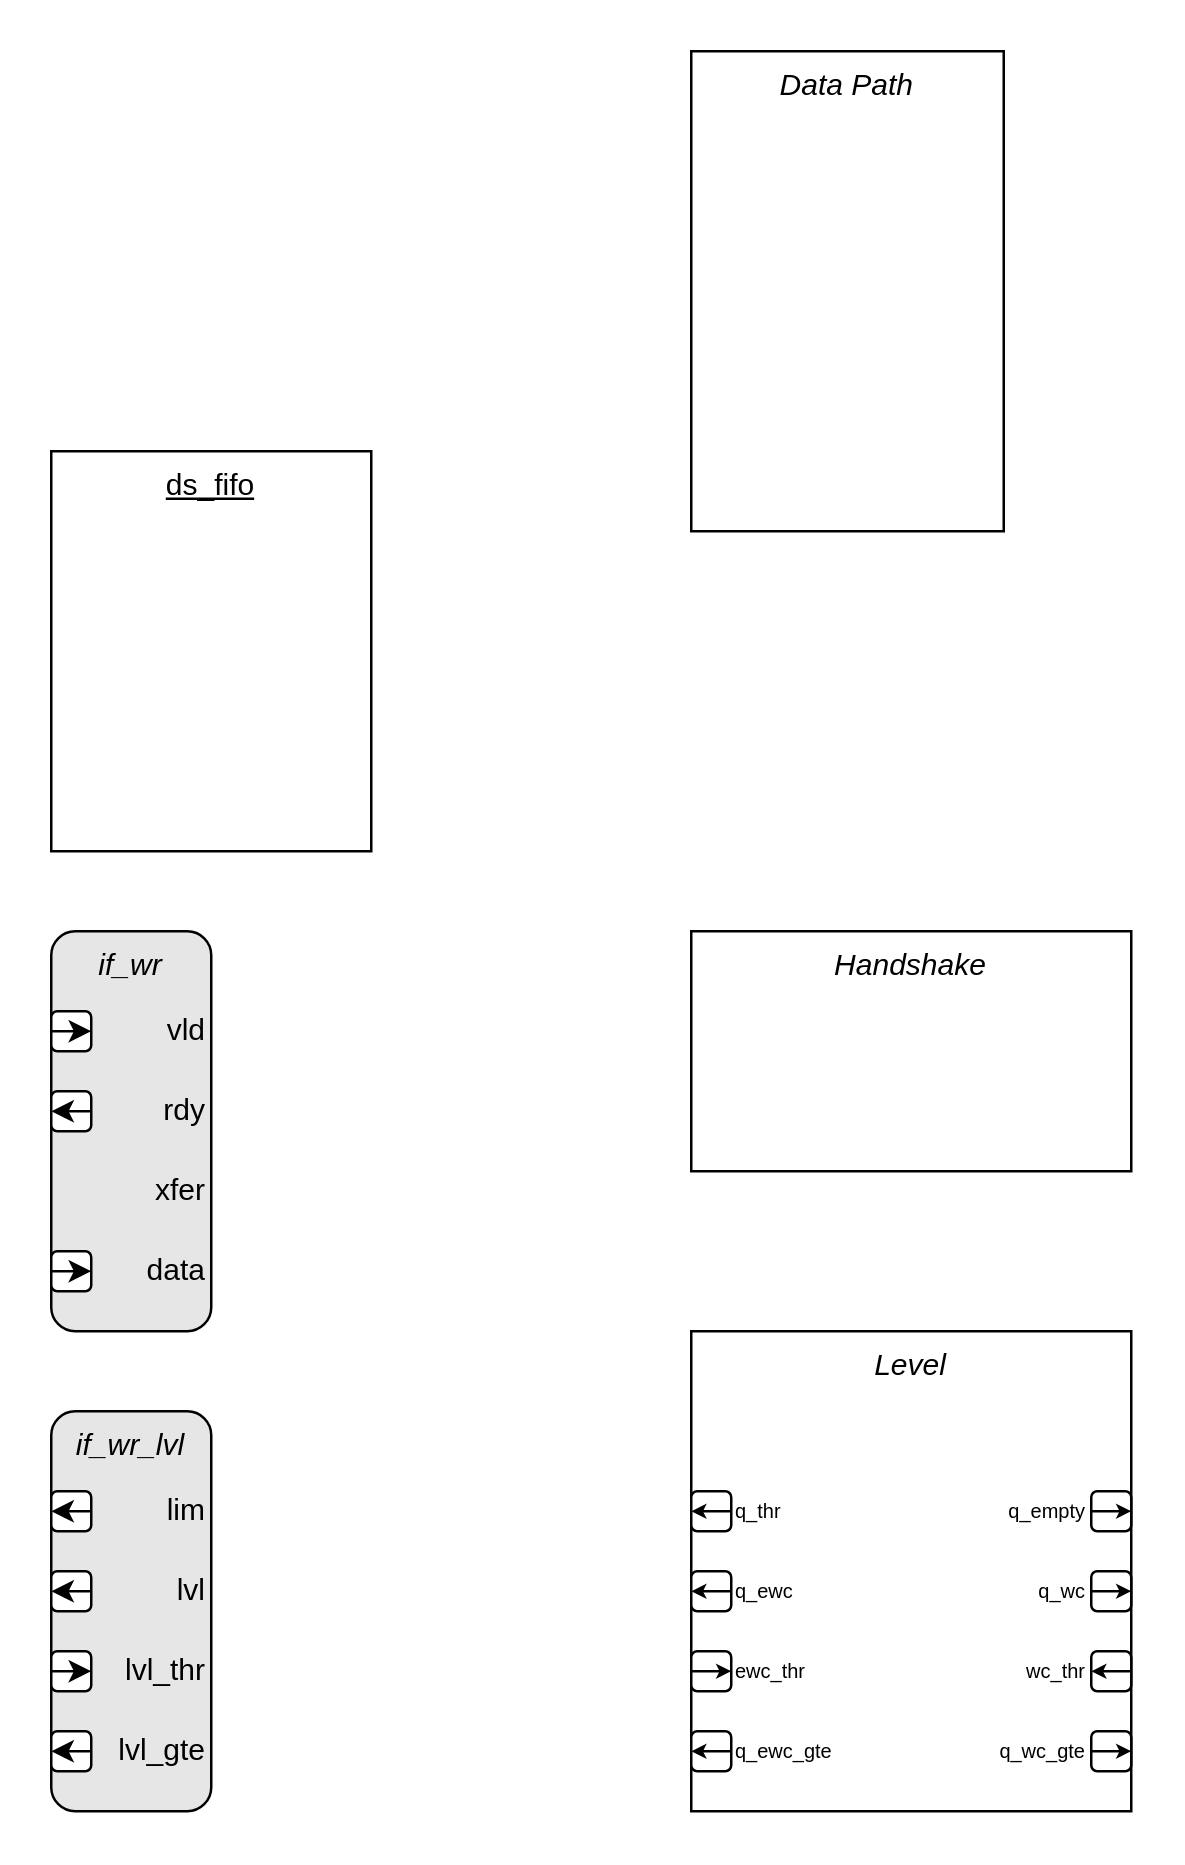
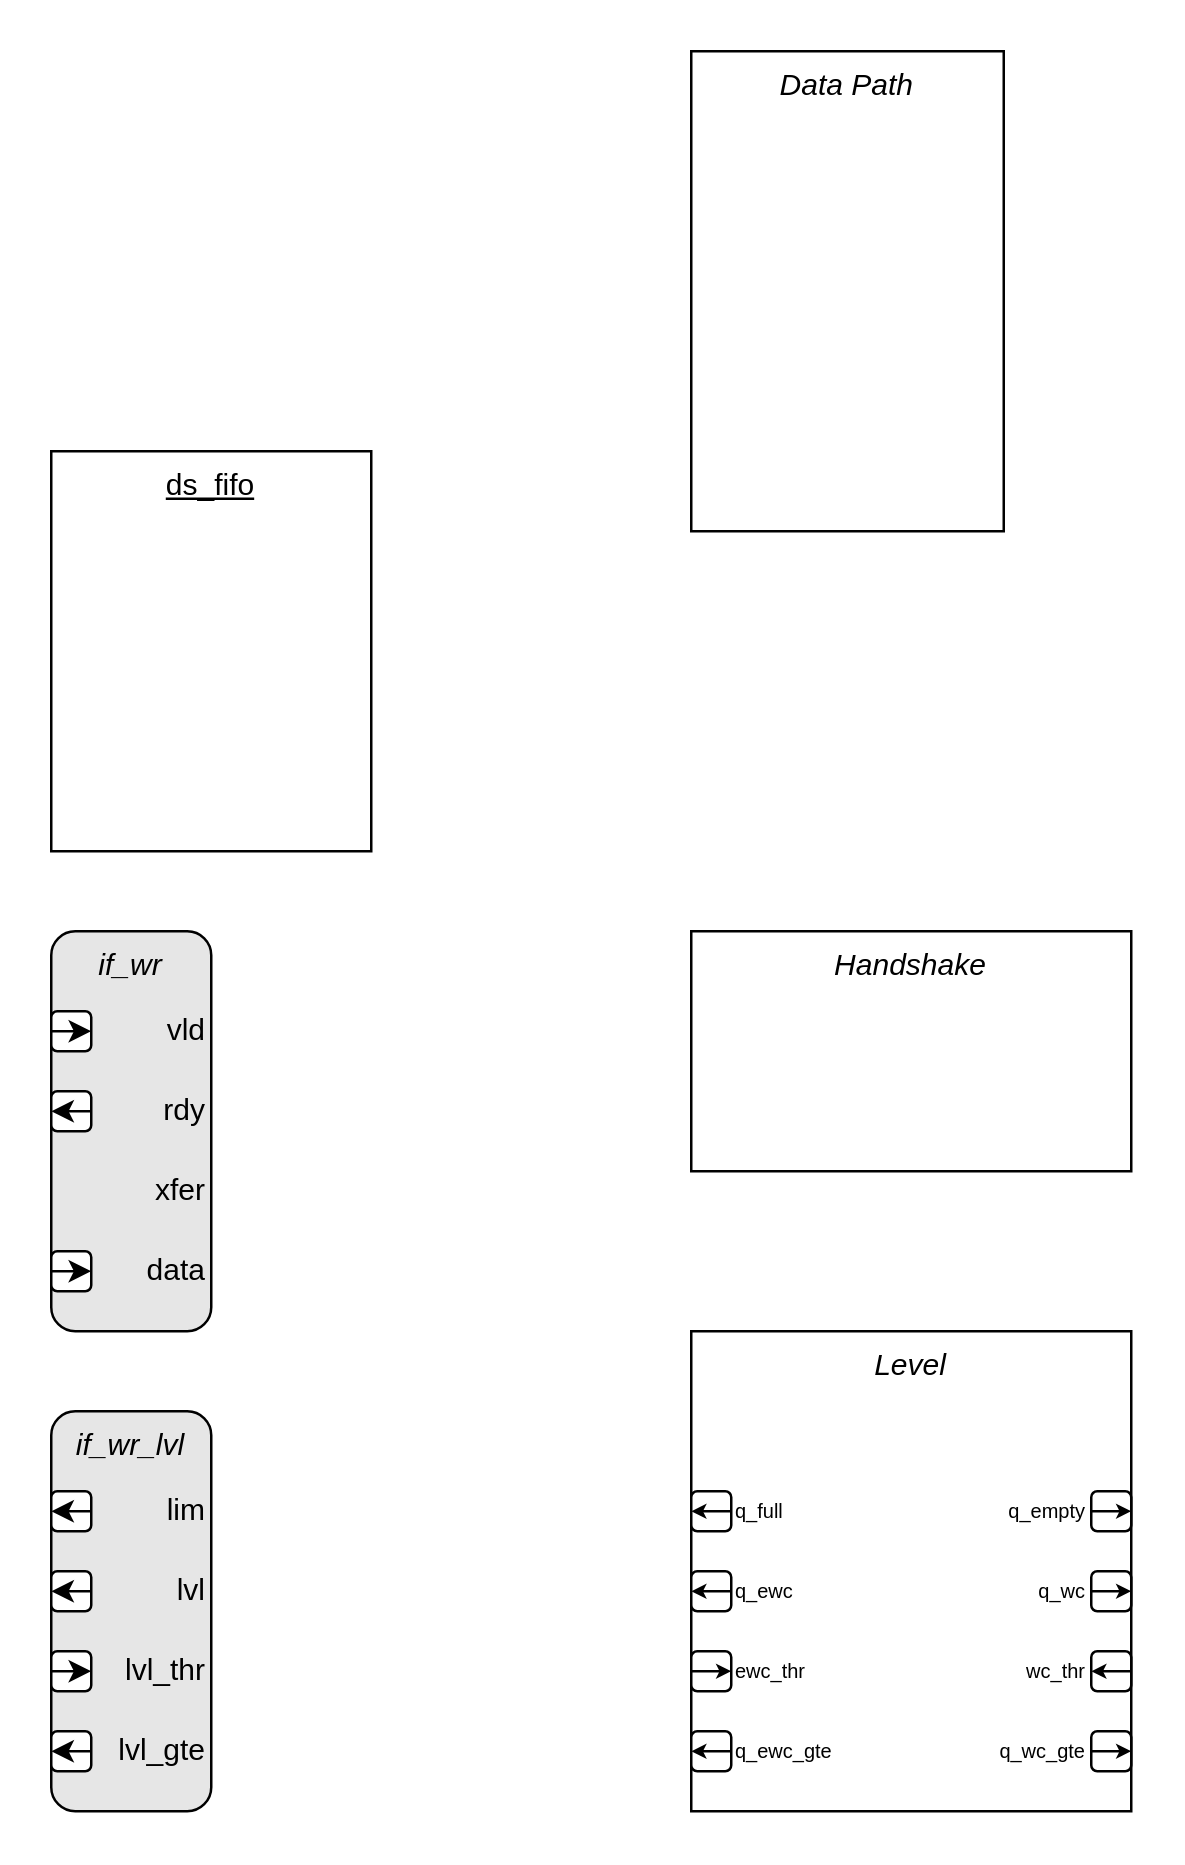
(764, 1511) -> (765, 1511)
